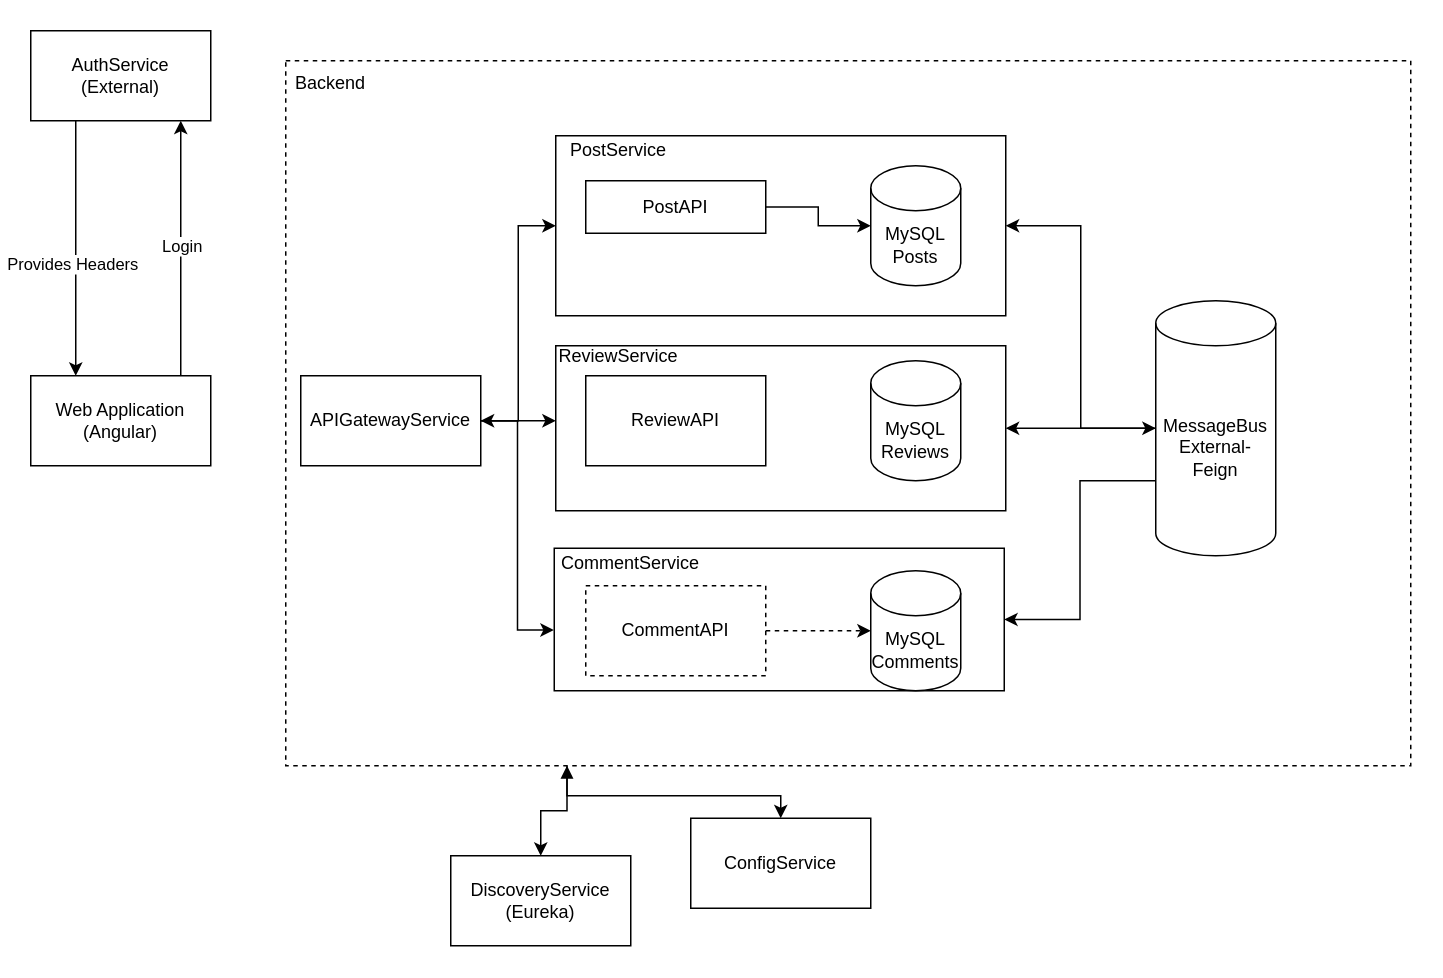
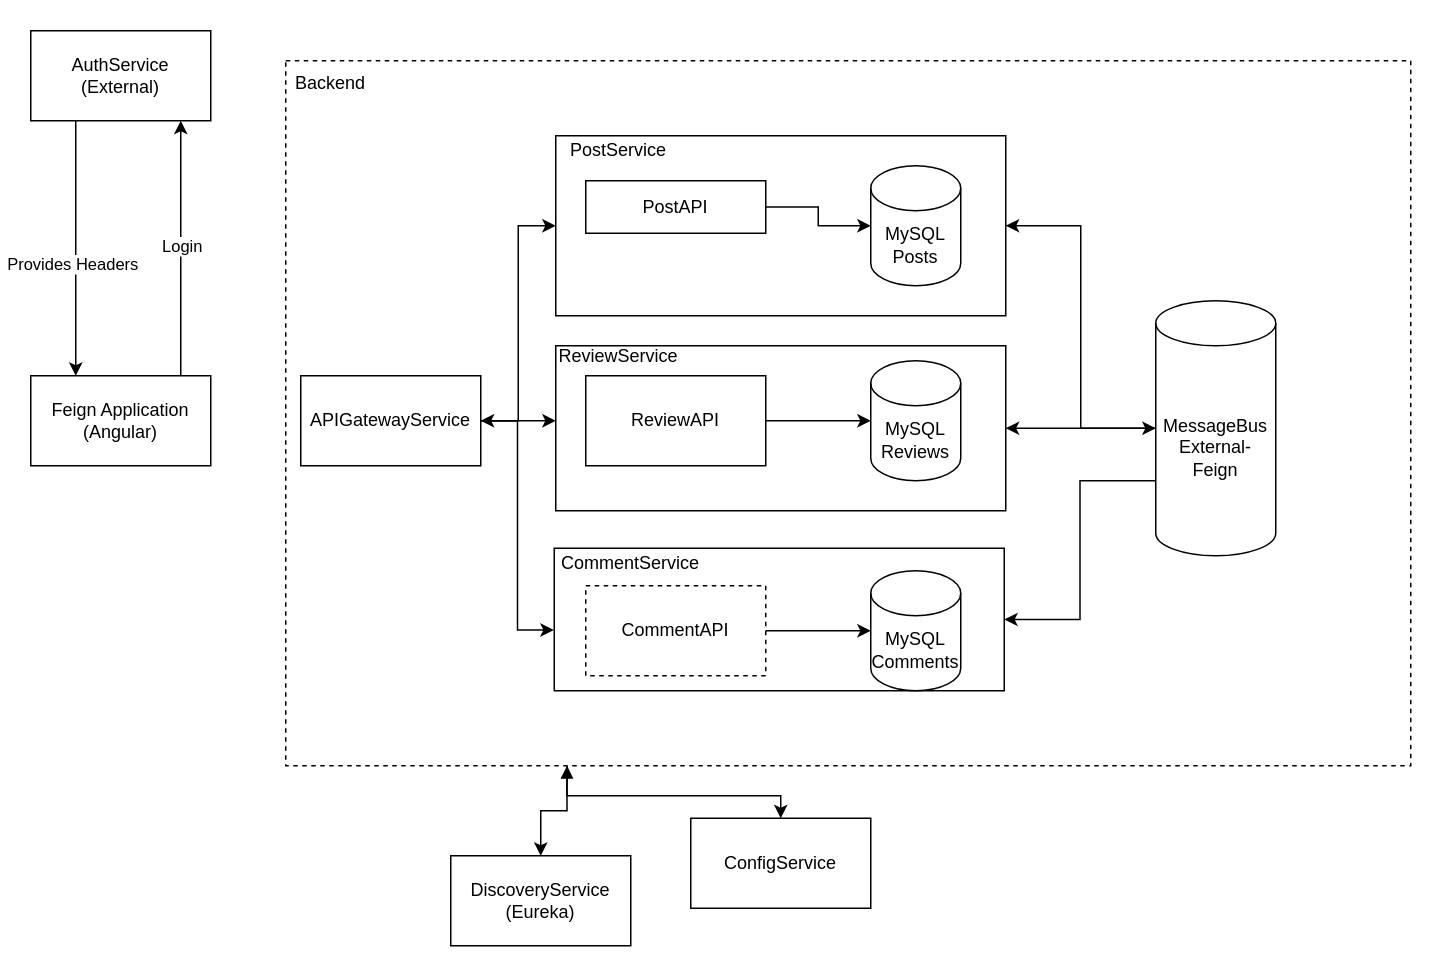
(121, 421) -> (121, 421)
none -> (813, 421)
(812, 631) -> (812, 631)
